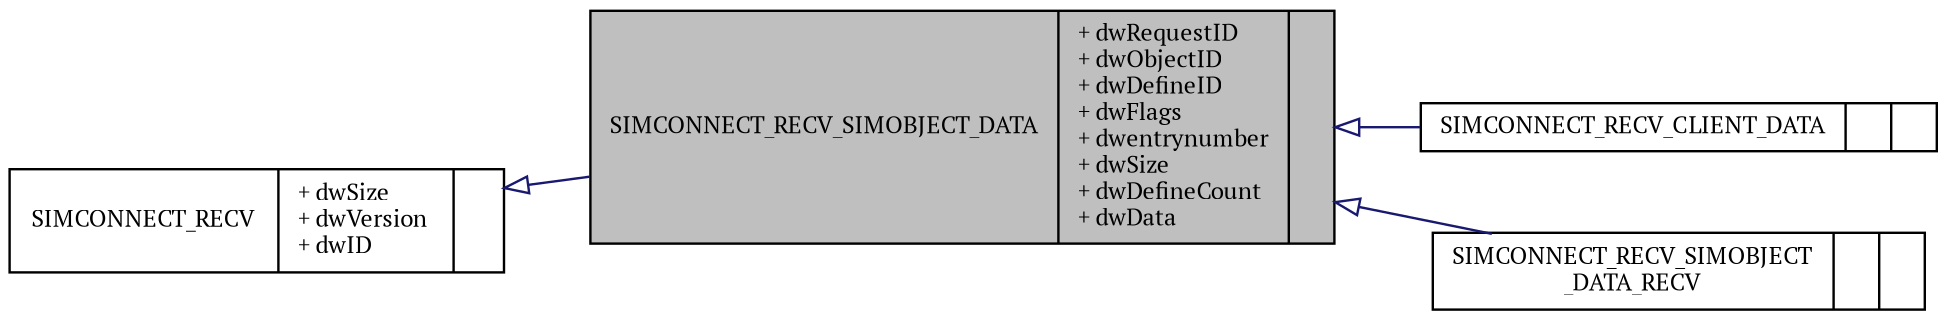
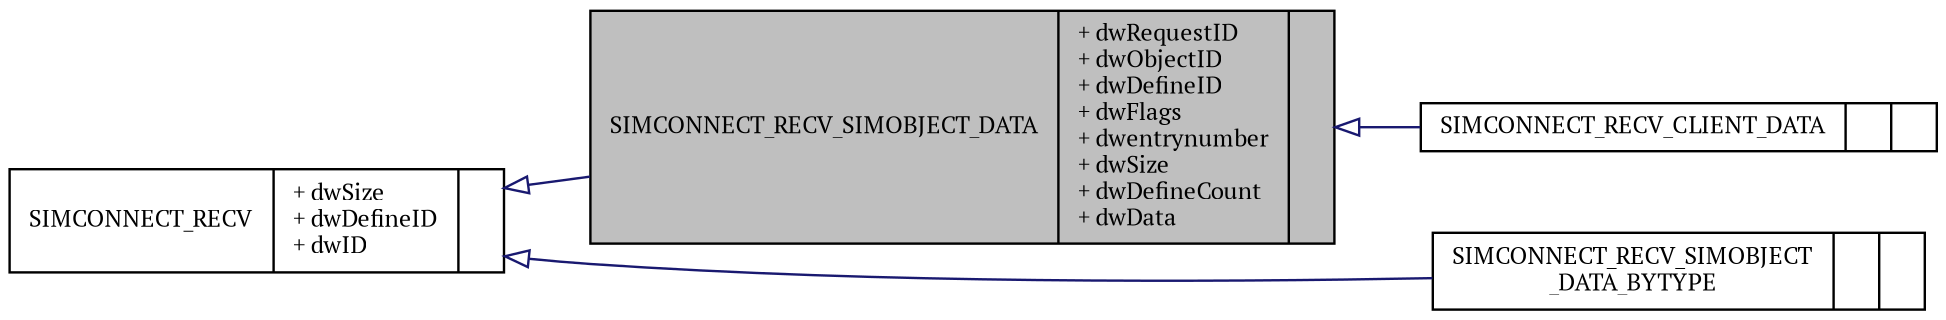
(364, 220) -> (366, 220)
(1425, 220) -> (981, 279)
(1633, 283) -> (1633, 283)
